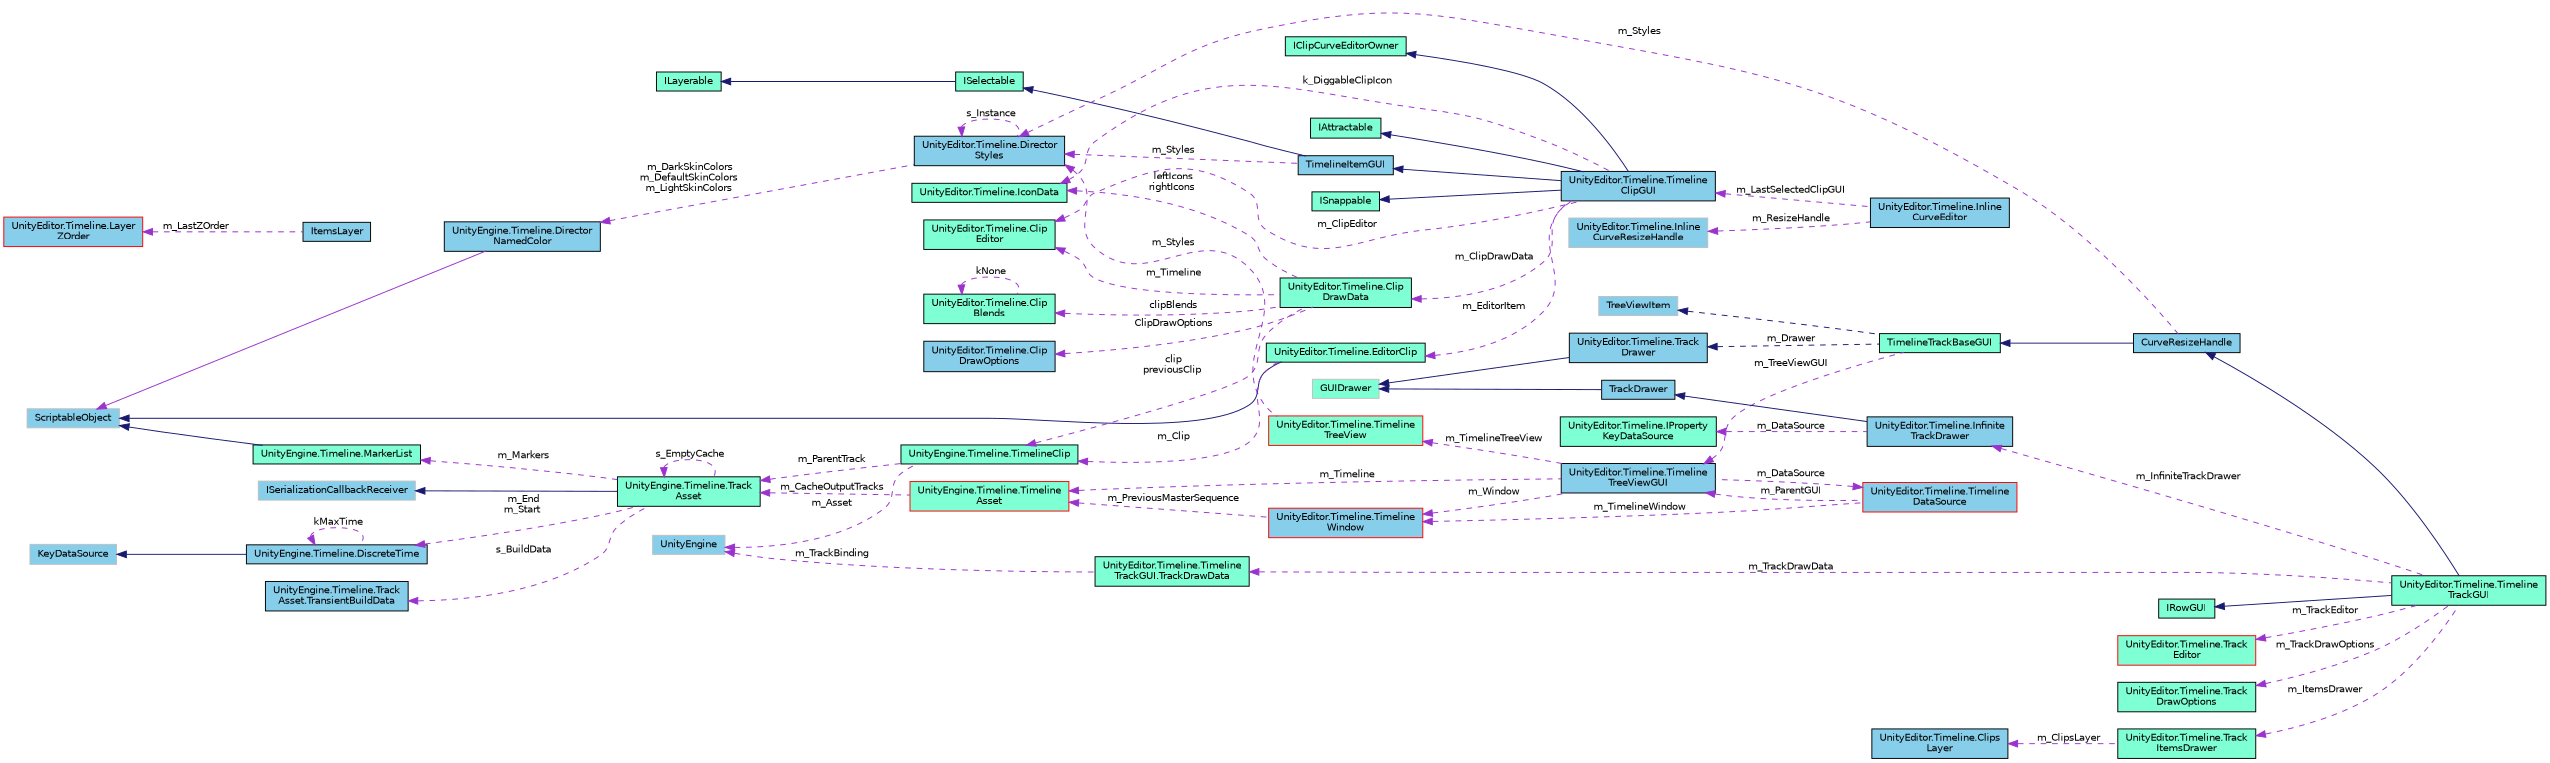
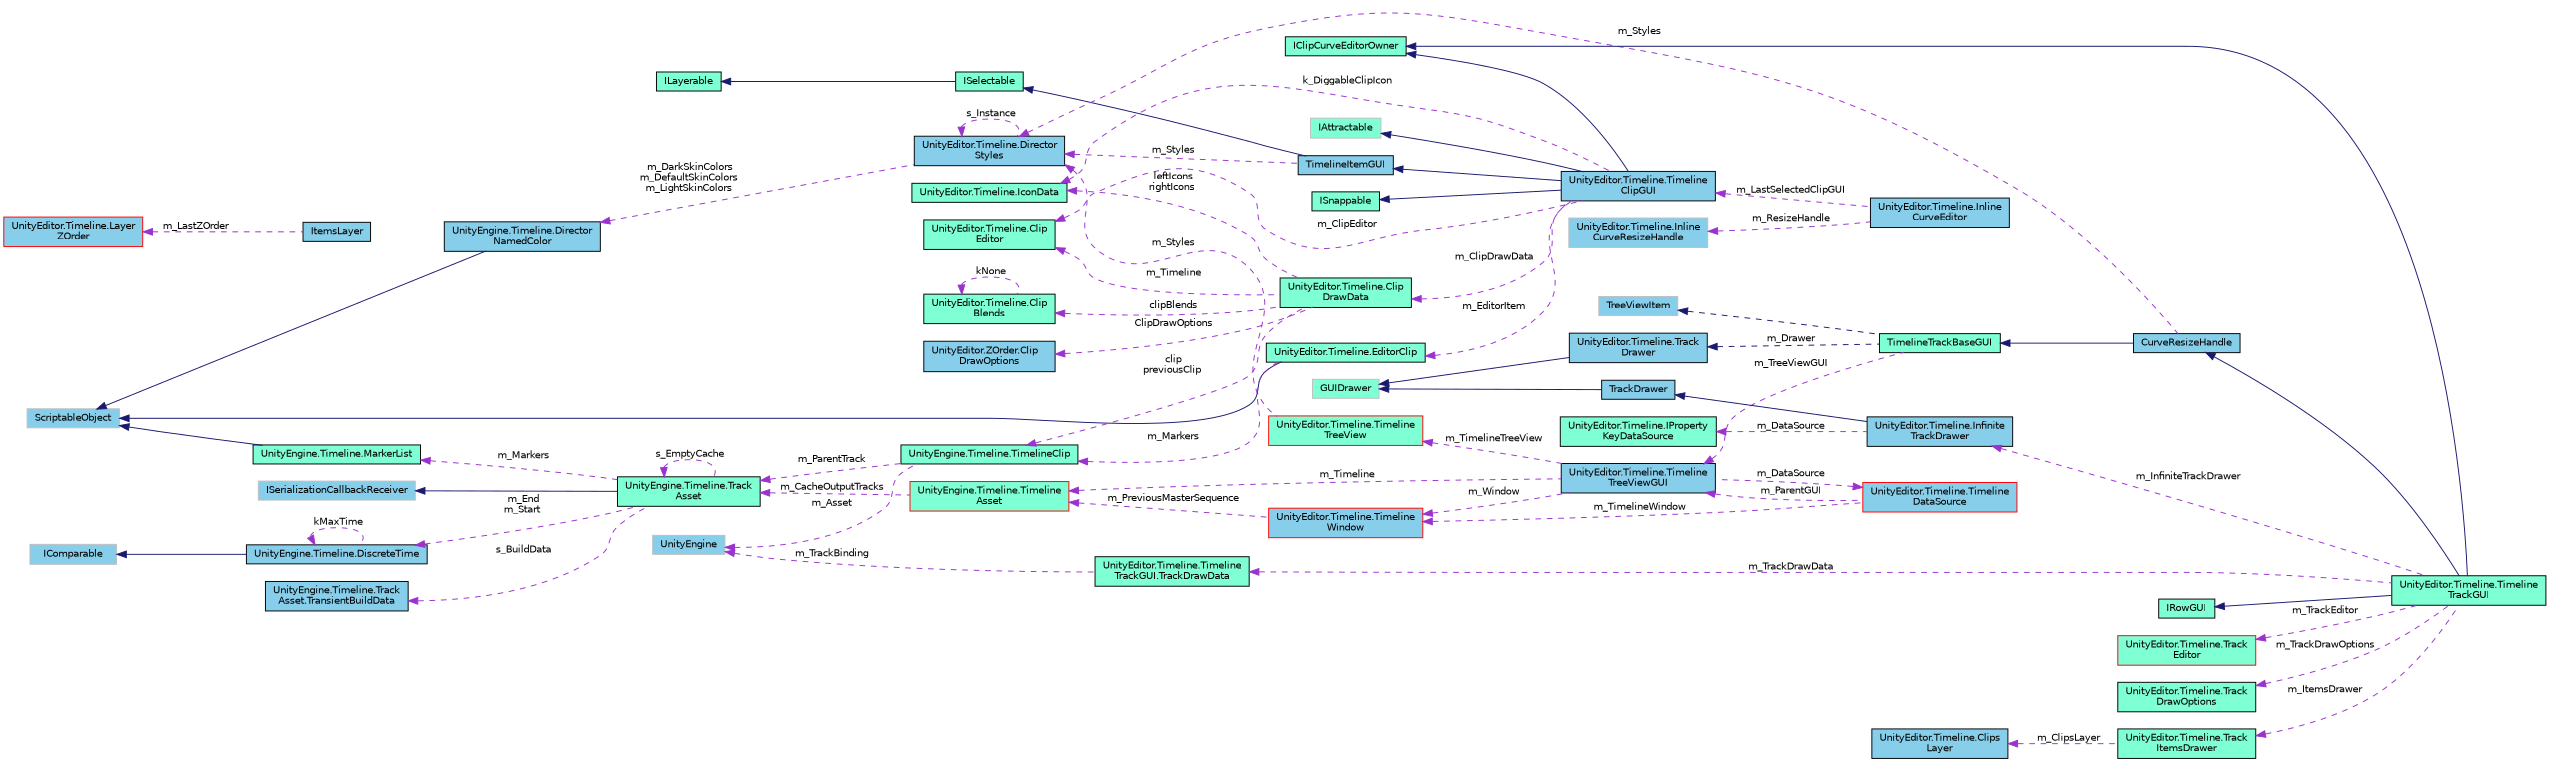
none -> (2128, 46)
(1346, 128) -> (1346, 128)
(296, 328) -> (296, 328)
(989, 356) -> (989, 356)
(1172, 437) -> (1172, 437)
(73, 554) -> (73, 554)
